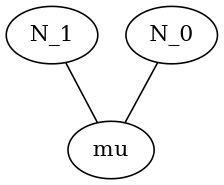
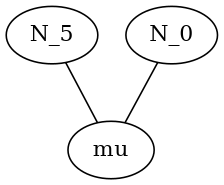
(52, 35) -> (52, 35)
